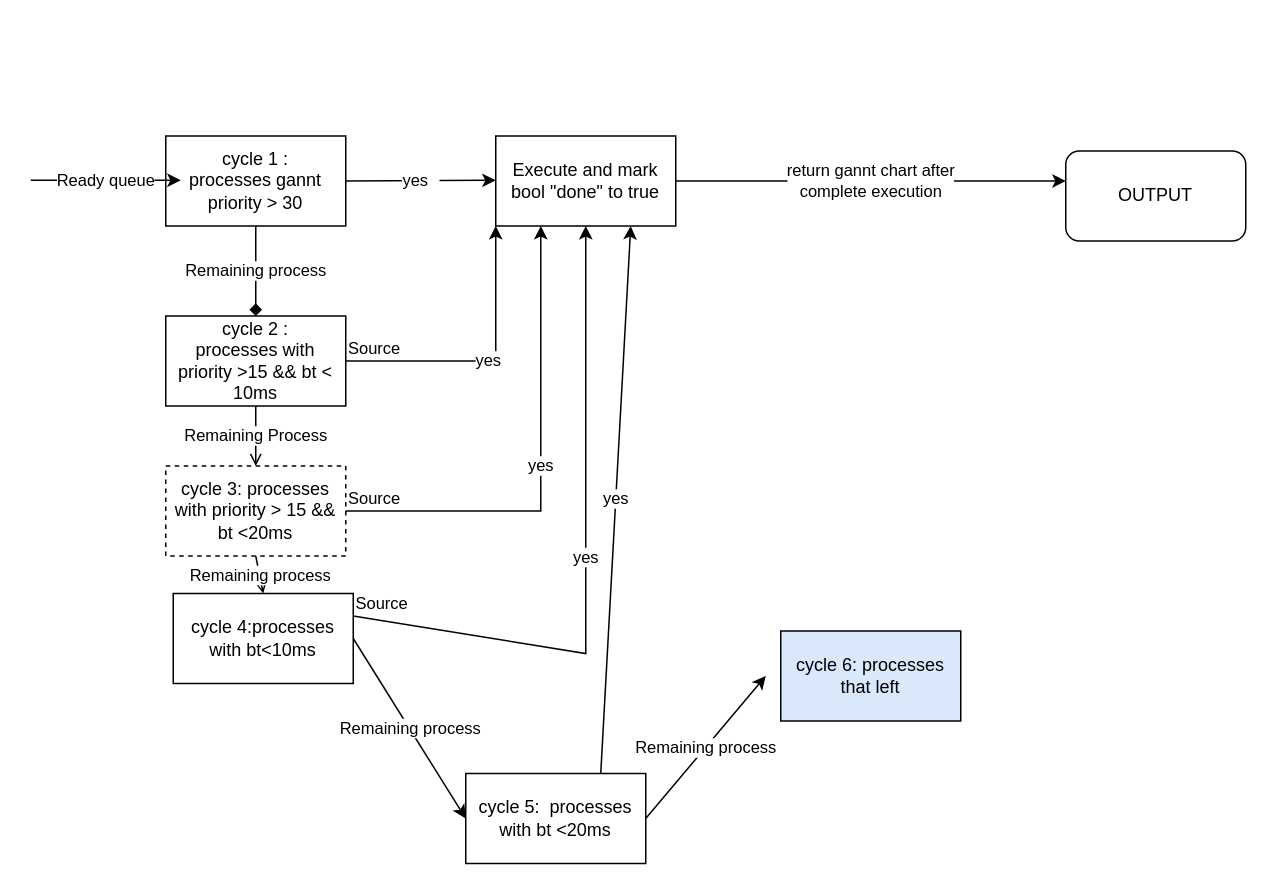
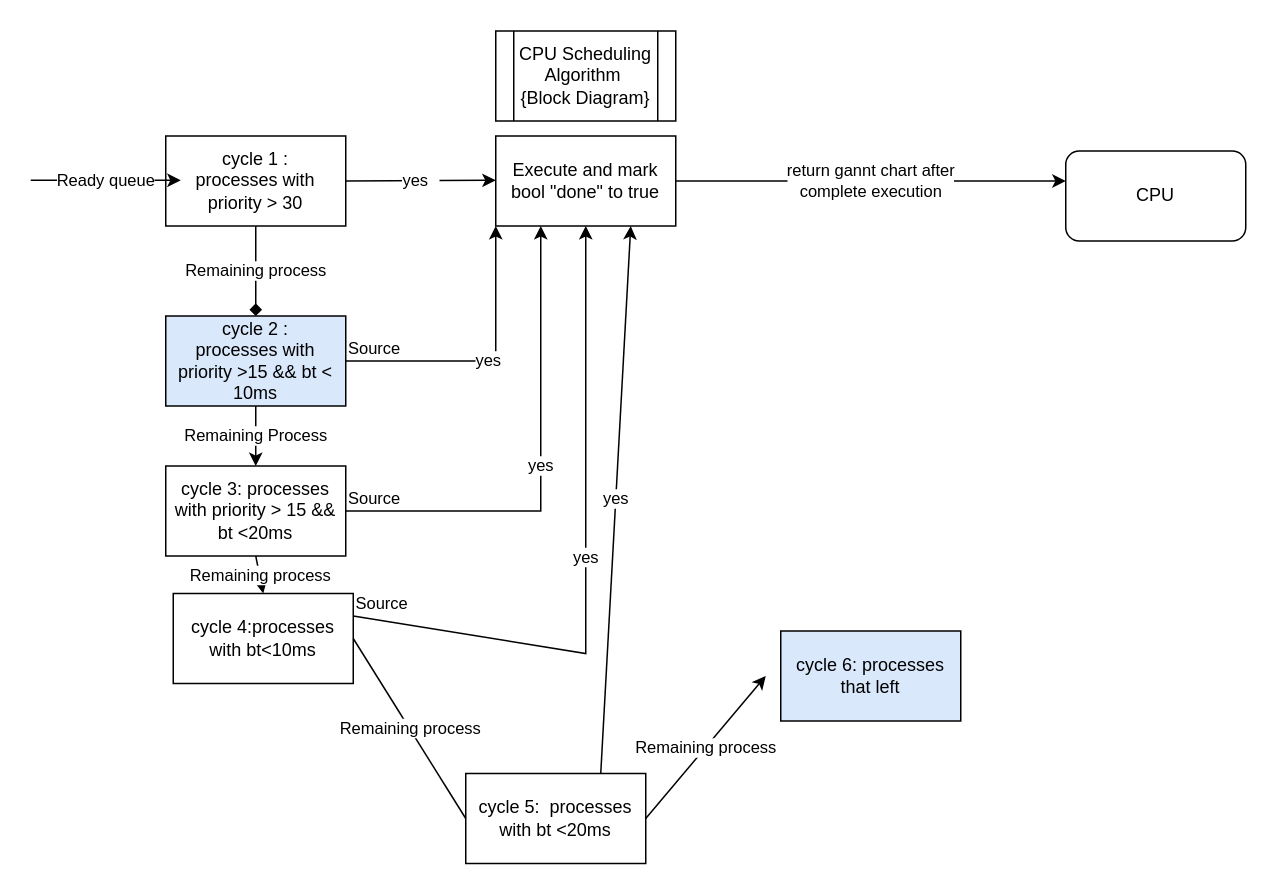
none -> (586, 76)
(256, 181) -> (256, 181)
(1156, 196) -> (1156, 196)
(256, 361) -> (256, 361)
(256, 456) -> (256, 454)
(256, 511) -> (256, 511)
(262, 586) -> (261, 583)
(460, 808) -> (462, 812)
